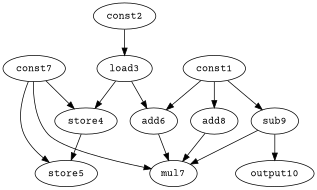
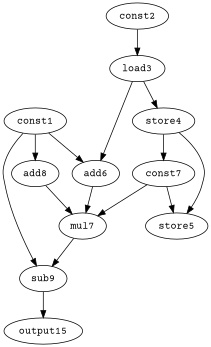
(57, 92) -> (164, 144)
(227, 146) -> (65, 249)
(275, 174) -> (43, 331)
